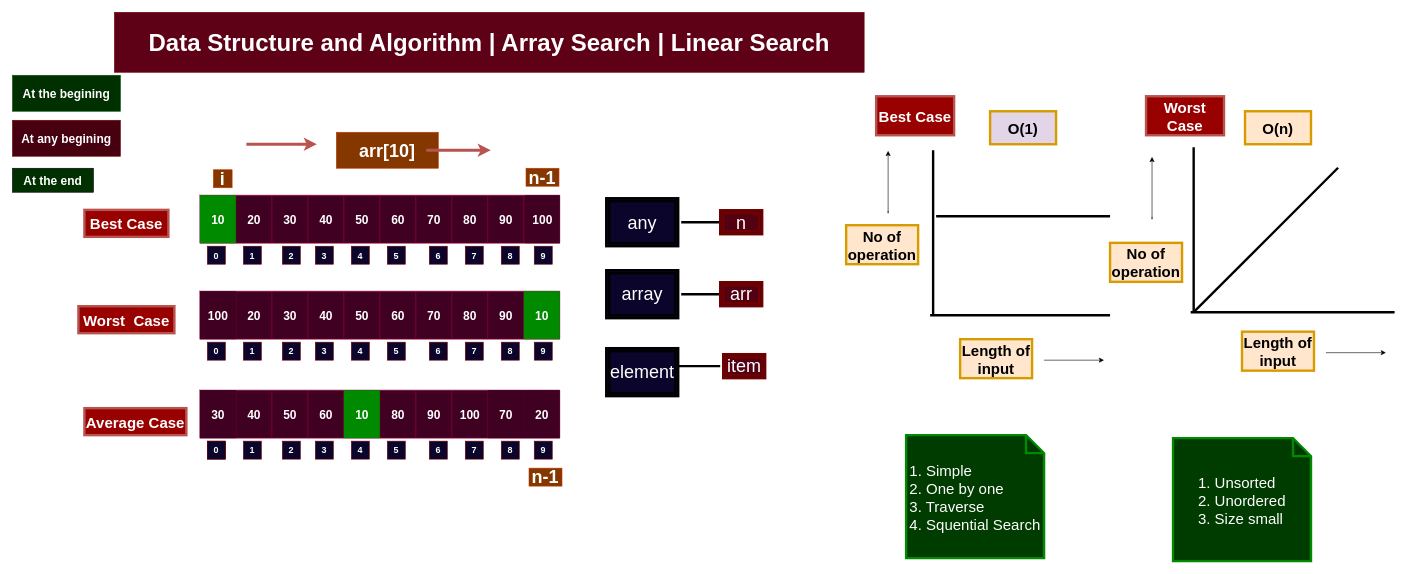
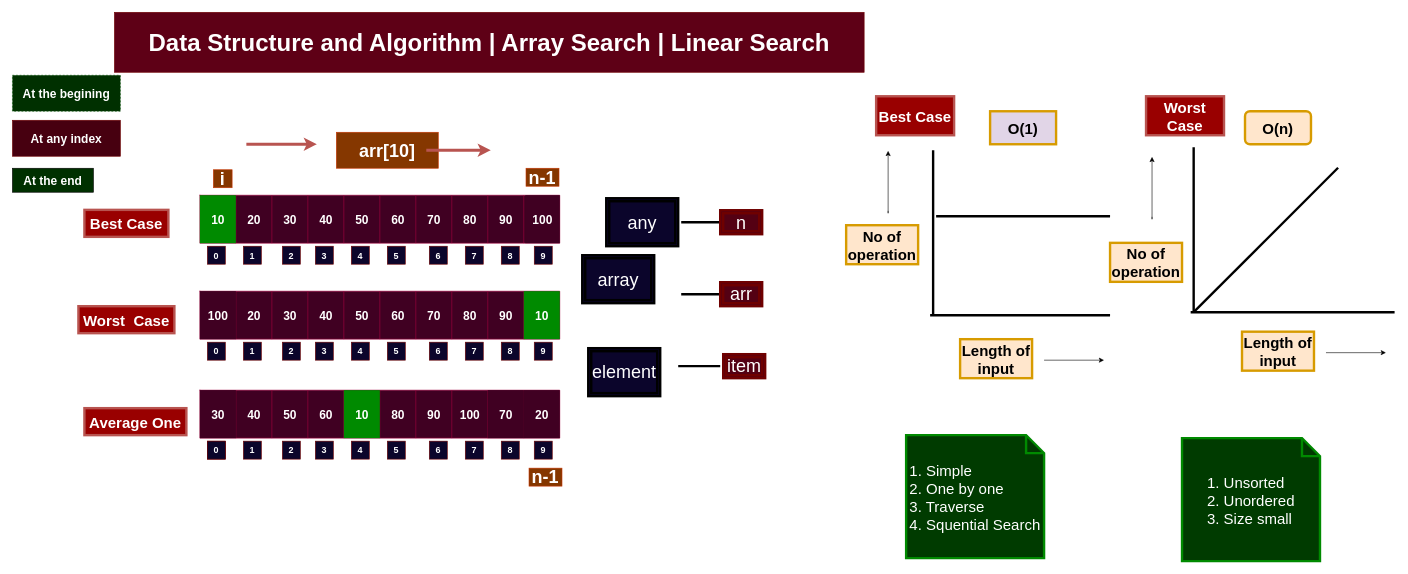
(66, 93) -> (66, 93)
(1278, 128) -> (1278, 128)
(66, 138) -> (66, 138)
(642, 294) -> (618, 279)
(642, 372) -> (624, 372)
(135, 422) -> (135, 422)
(1242, 500) -> (1251, 500)
